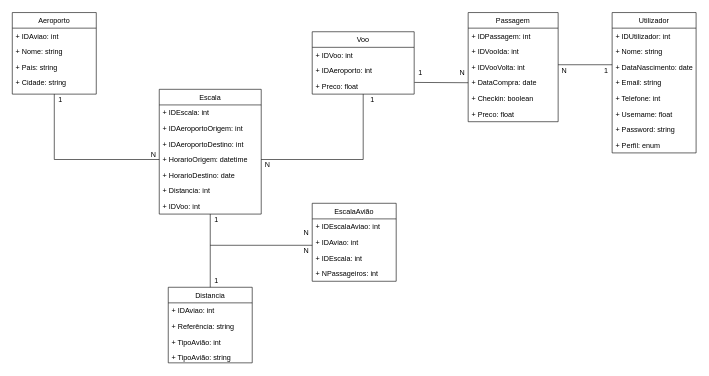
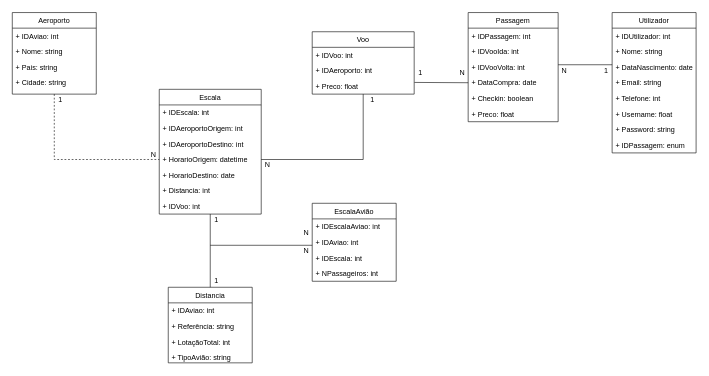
(639, 145) -> (649, 145)
(74, 159) -> (74, 159)
(198, 342) -> (205, 342)
